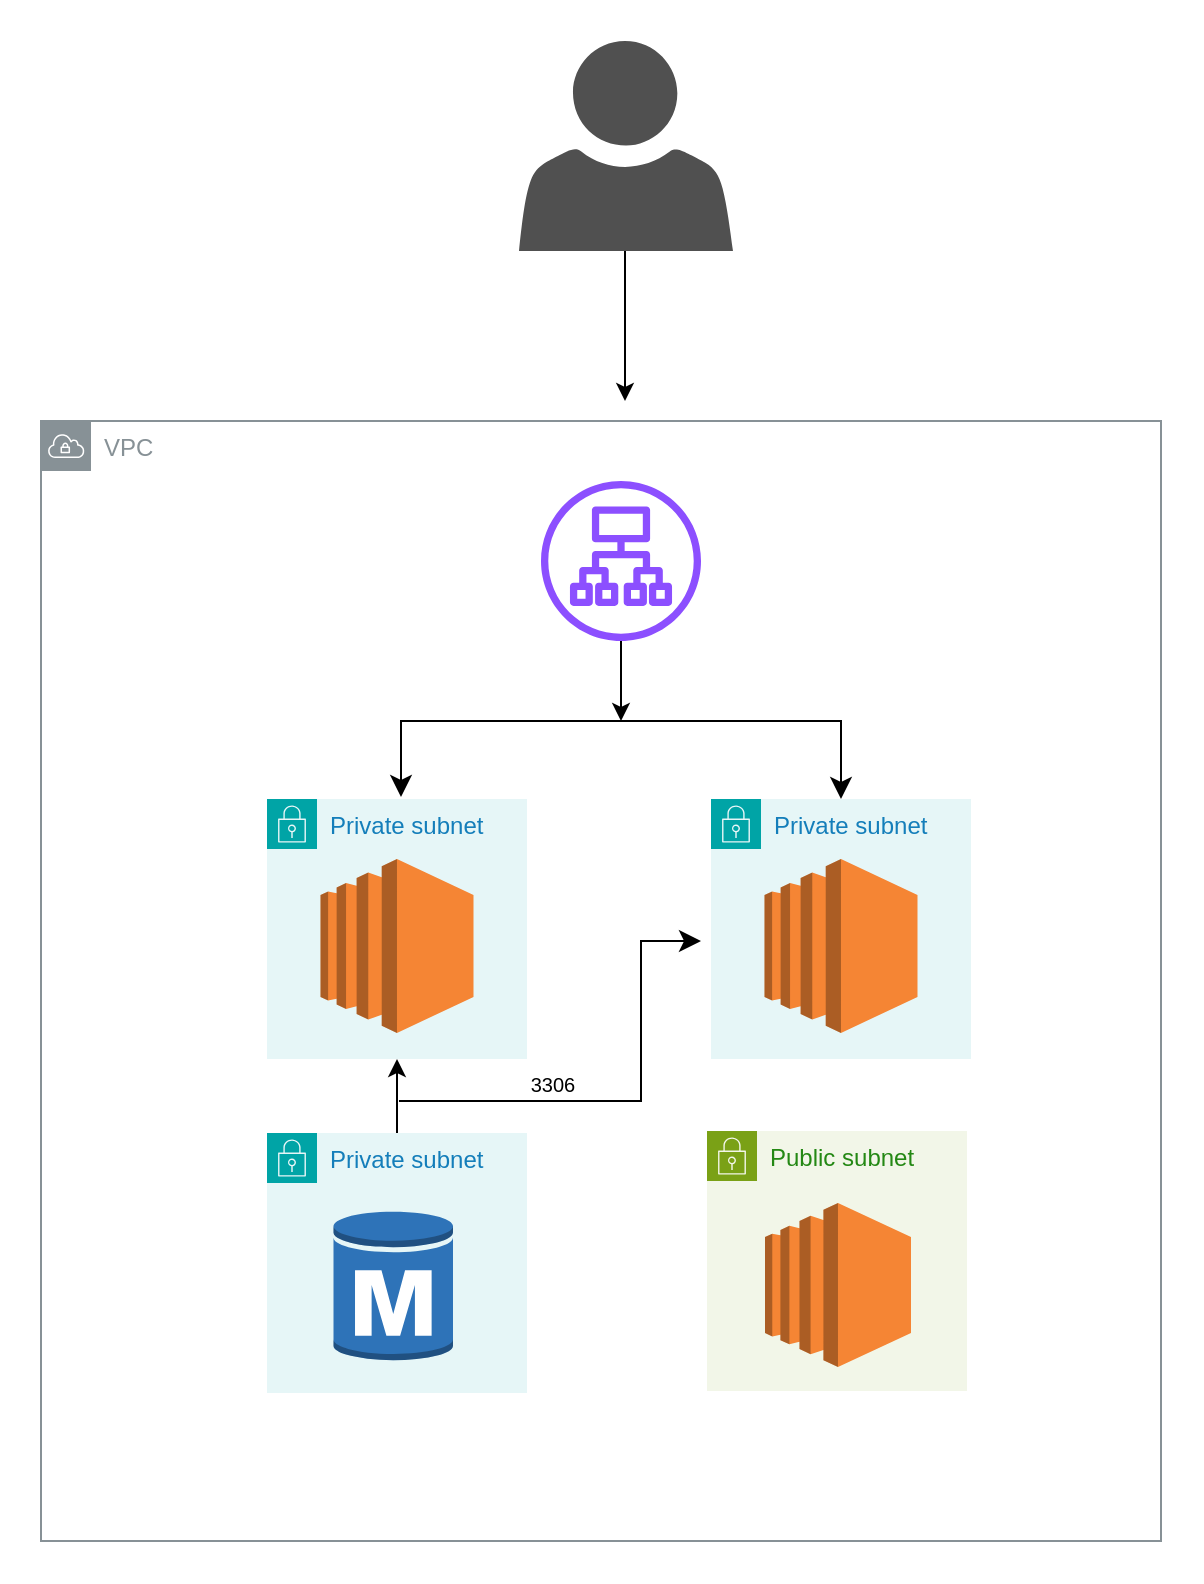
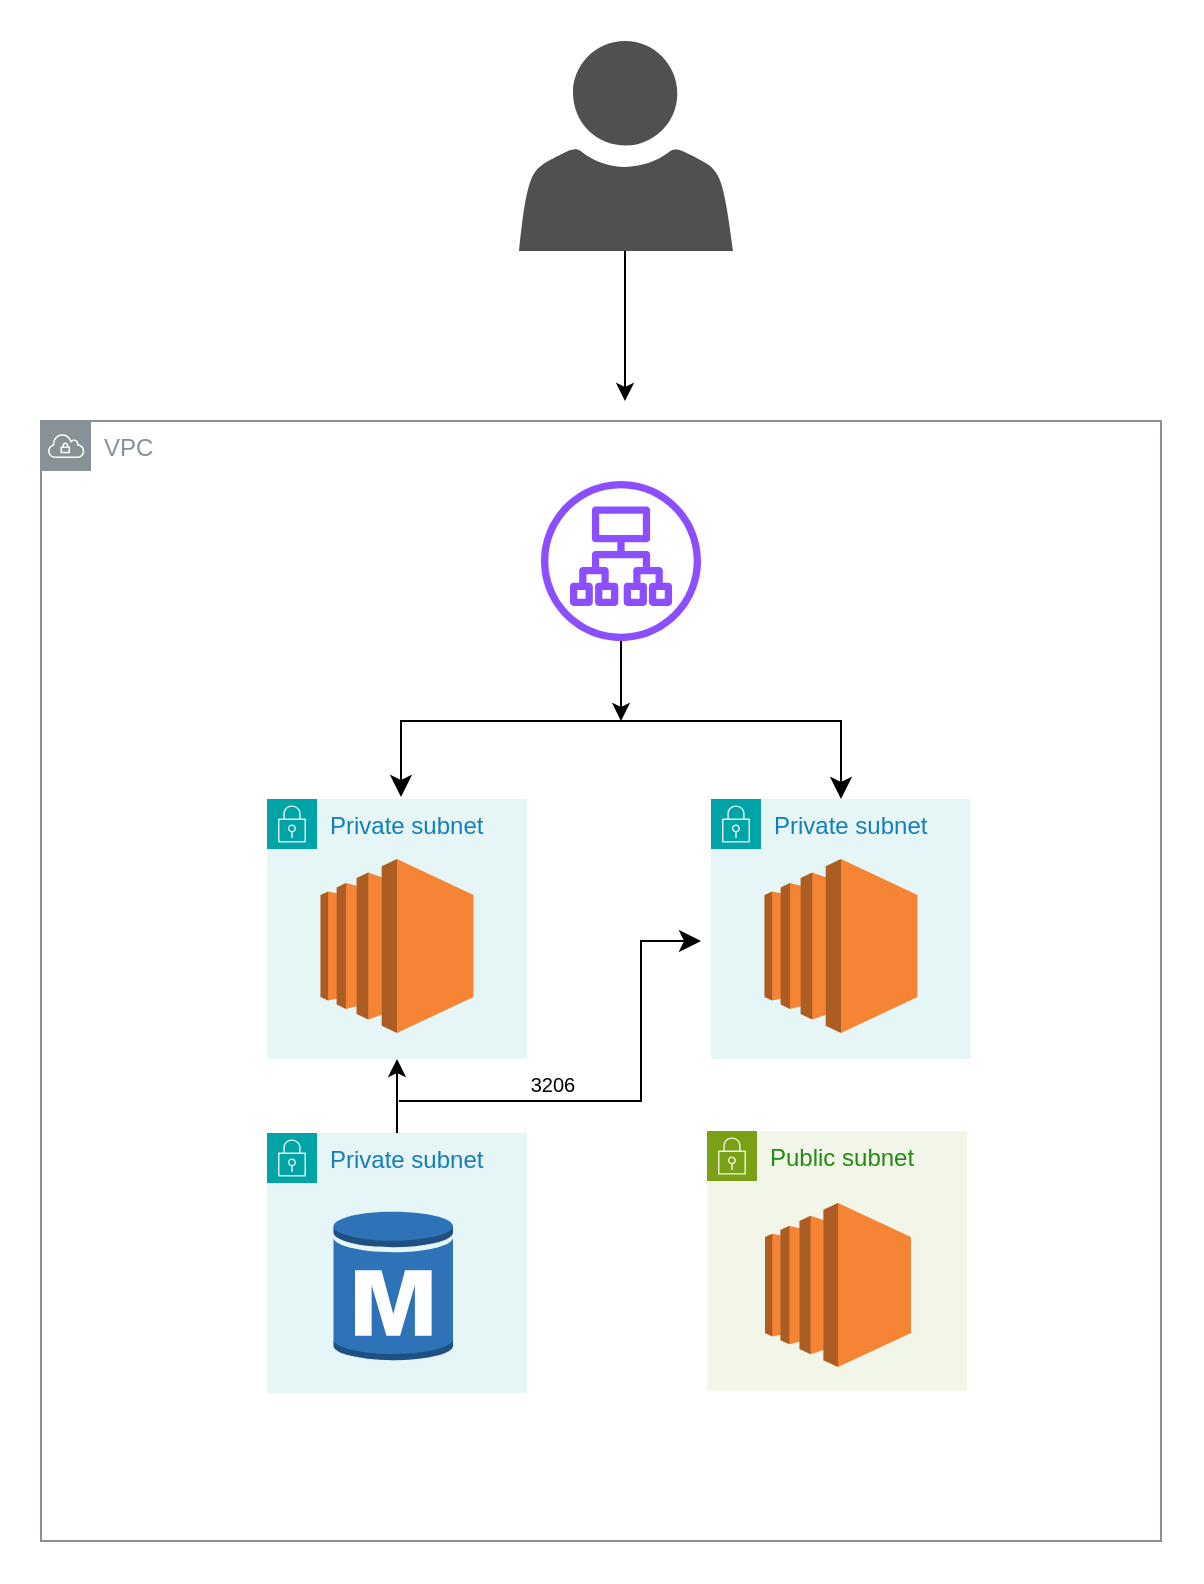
(554, 1085) -> (554, 1085)
